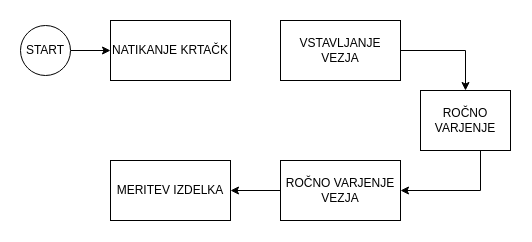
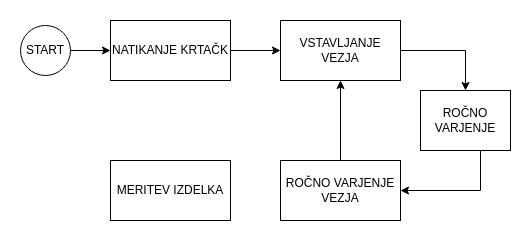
none -> (252, 51)
(259, 191) -> (341, 124)
